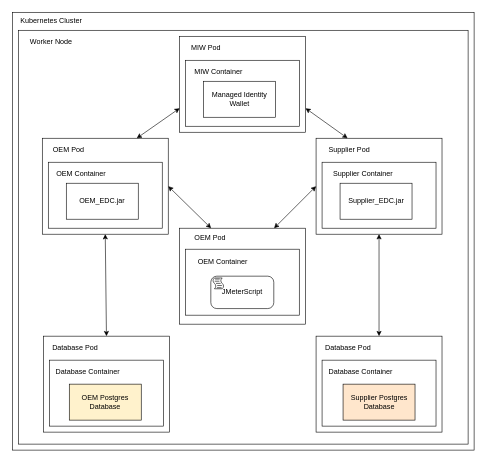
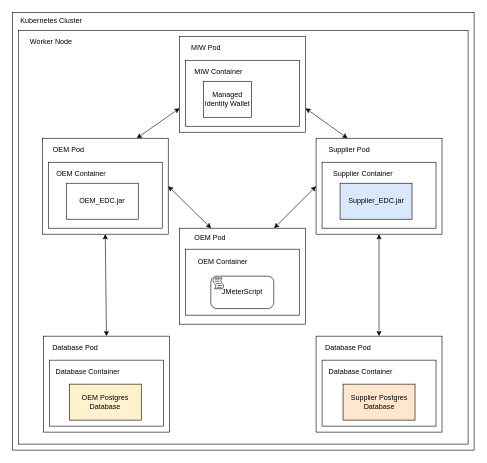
(240, 99) -> (228, 99)
(376, 201) -> (376, 201)
